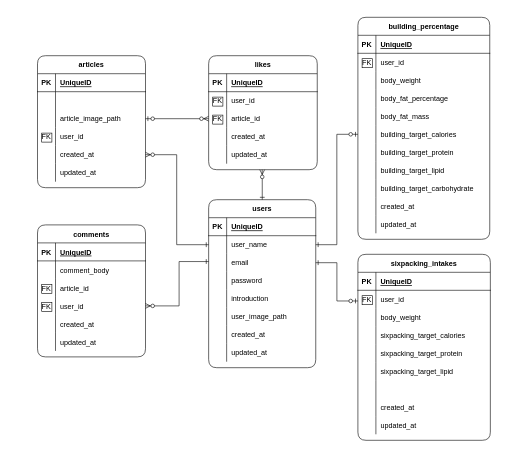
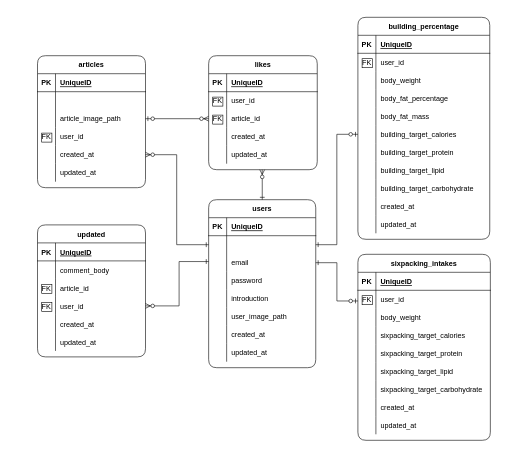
(91, 234) -> (91, 234)
(271, 245) -> none
none -> (433, 389)
